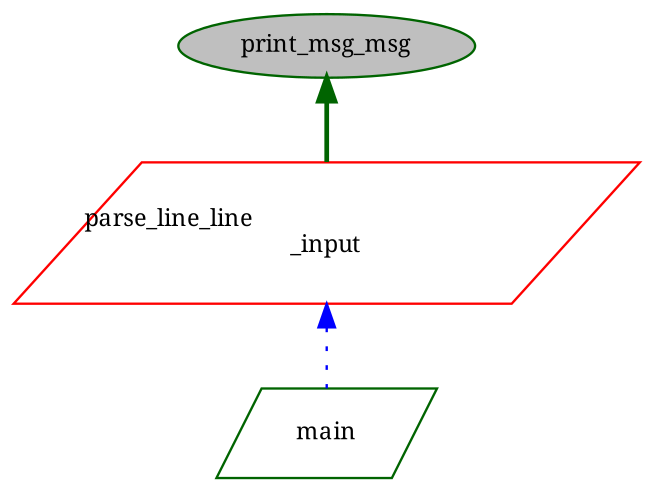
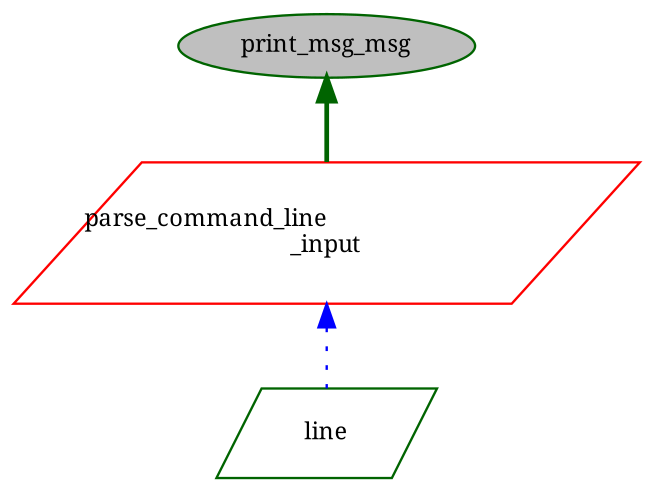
(327, 233) -> (327, 233)
(327, 433) -> (327, 433)
